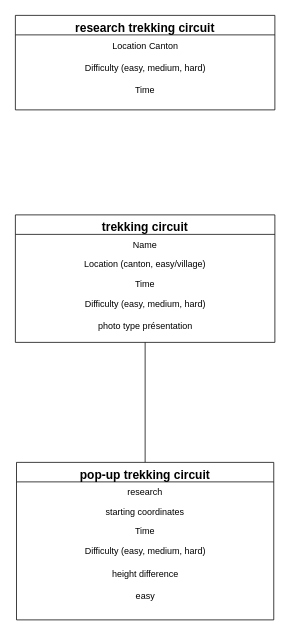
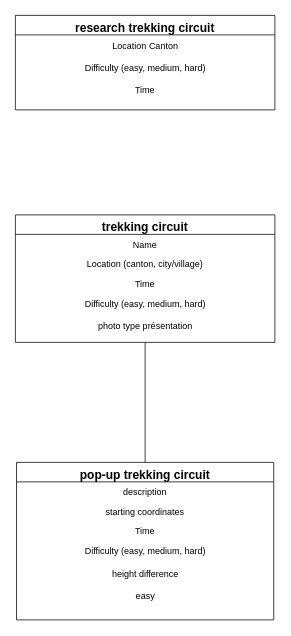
(145, 264) -> (145, 264)
(145, 492) -> (145, 492)
